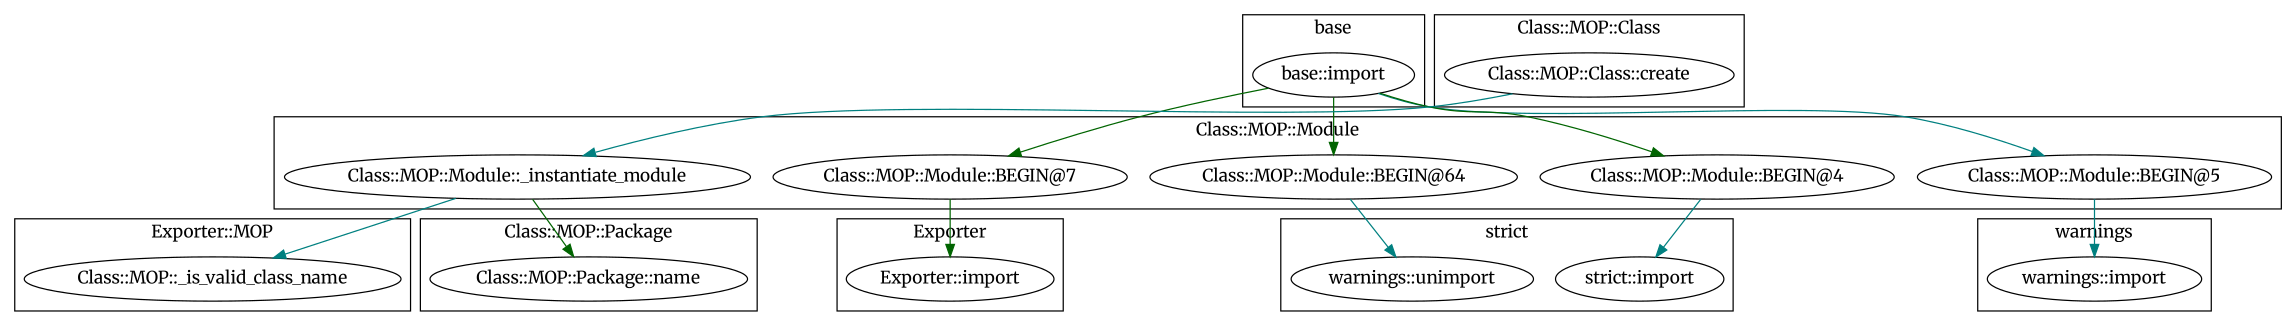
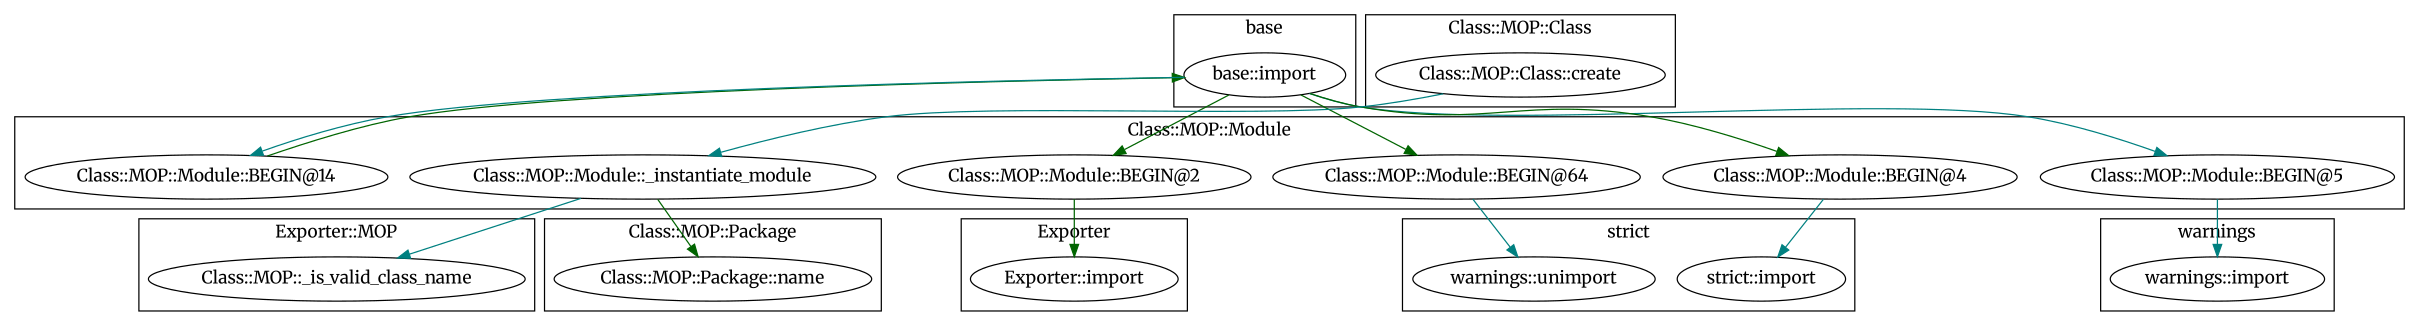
none -> (206, 177)
(950, 177) -> (1074, 177)
